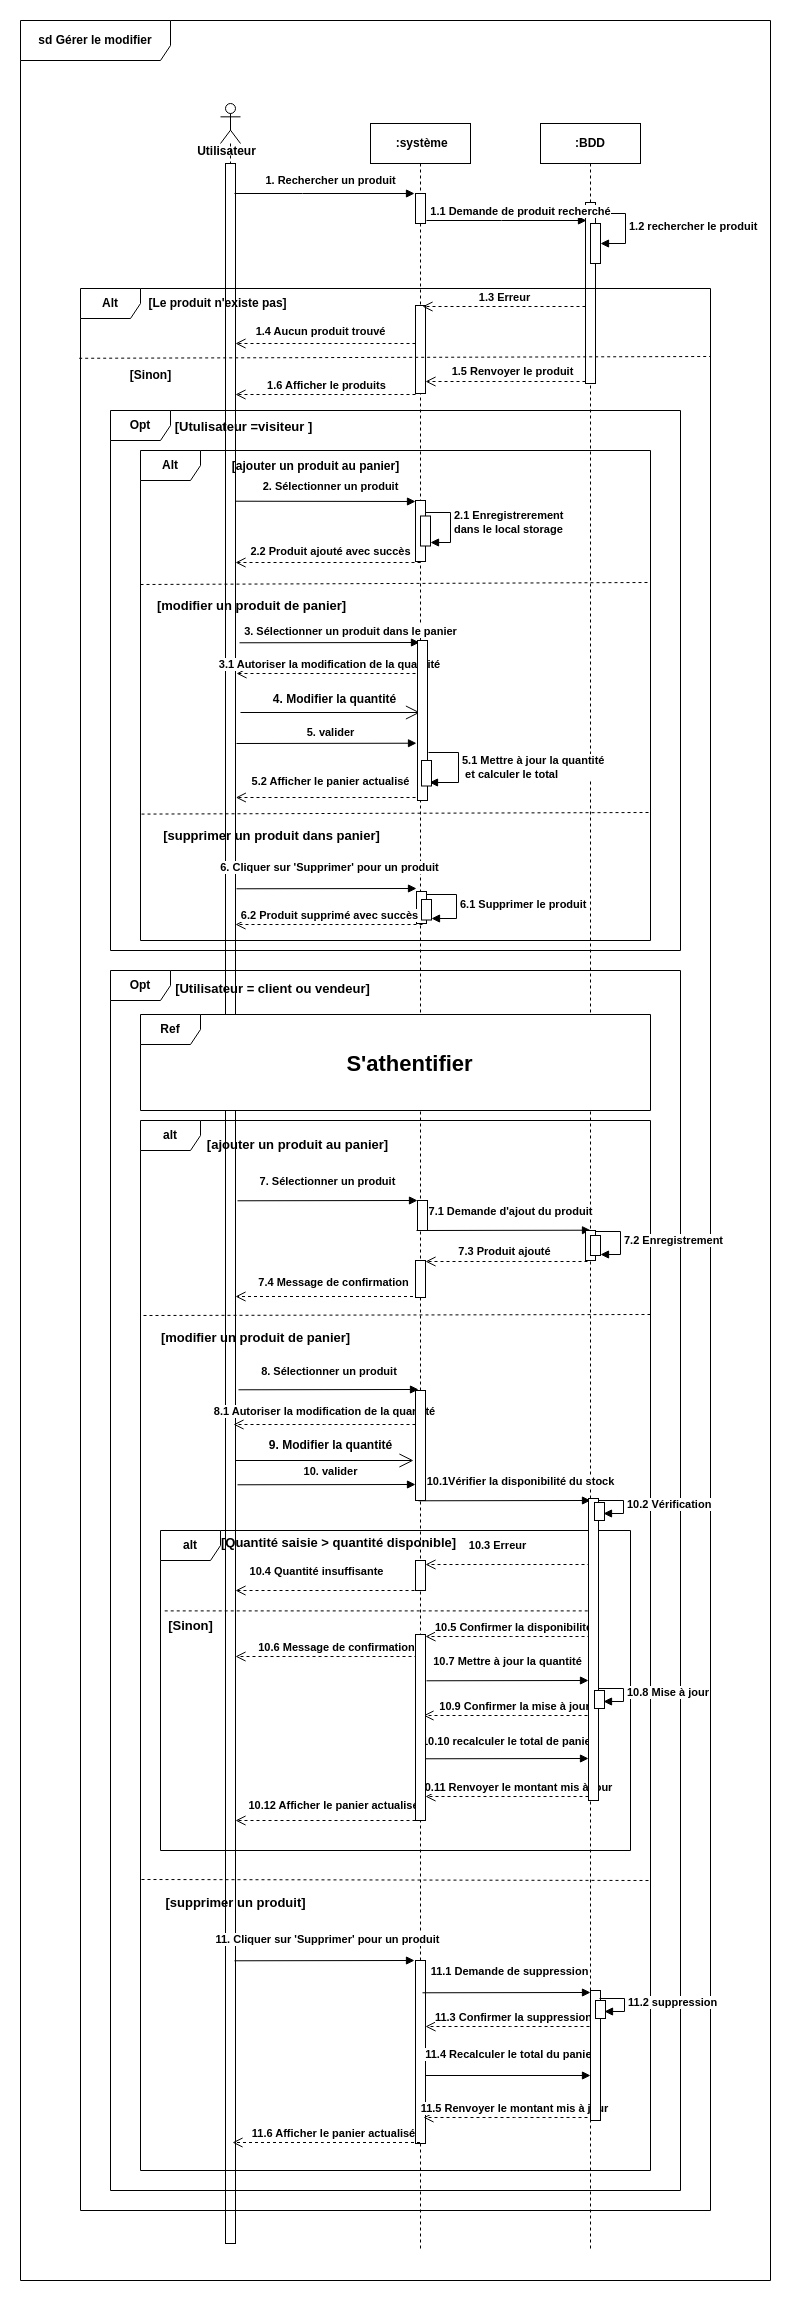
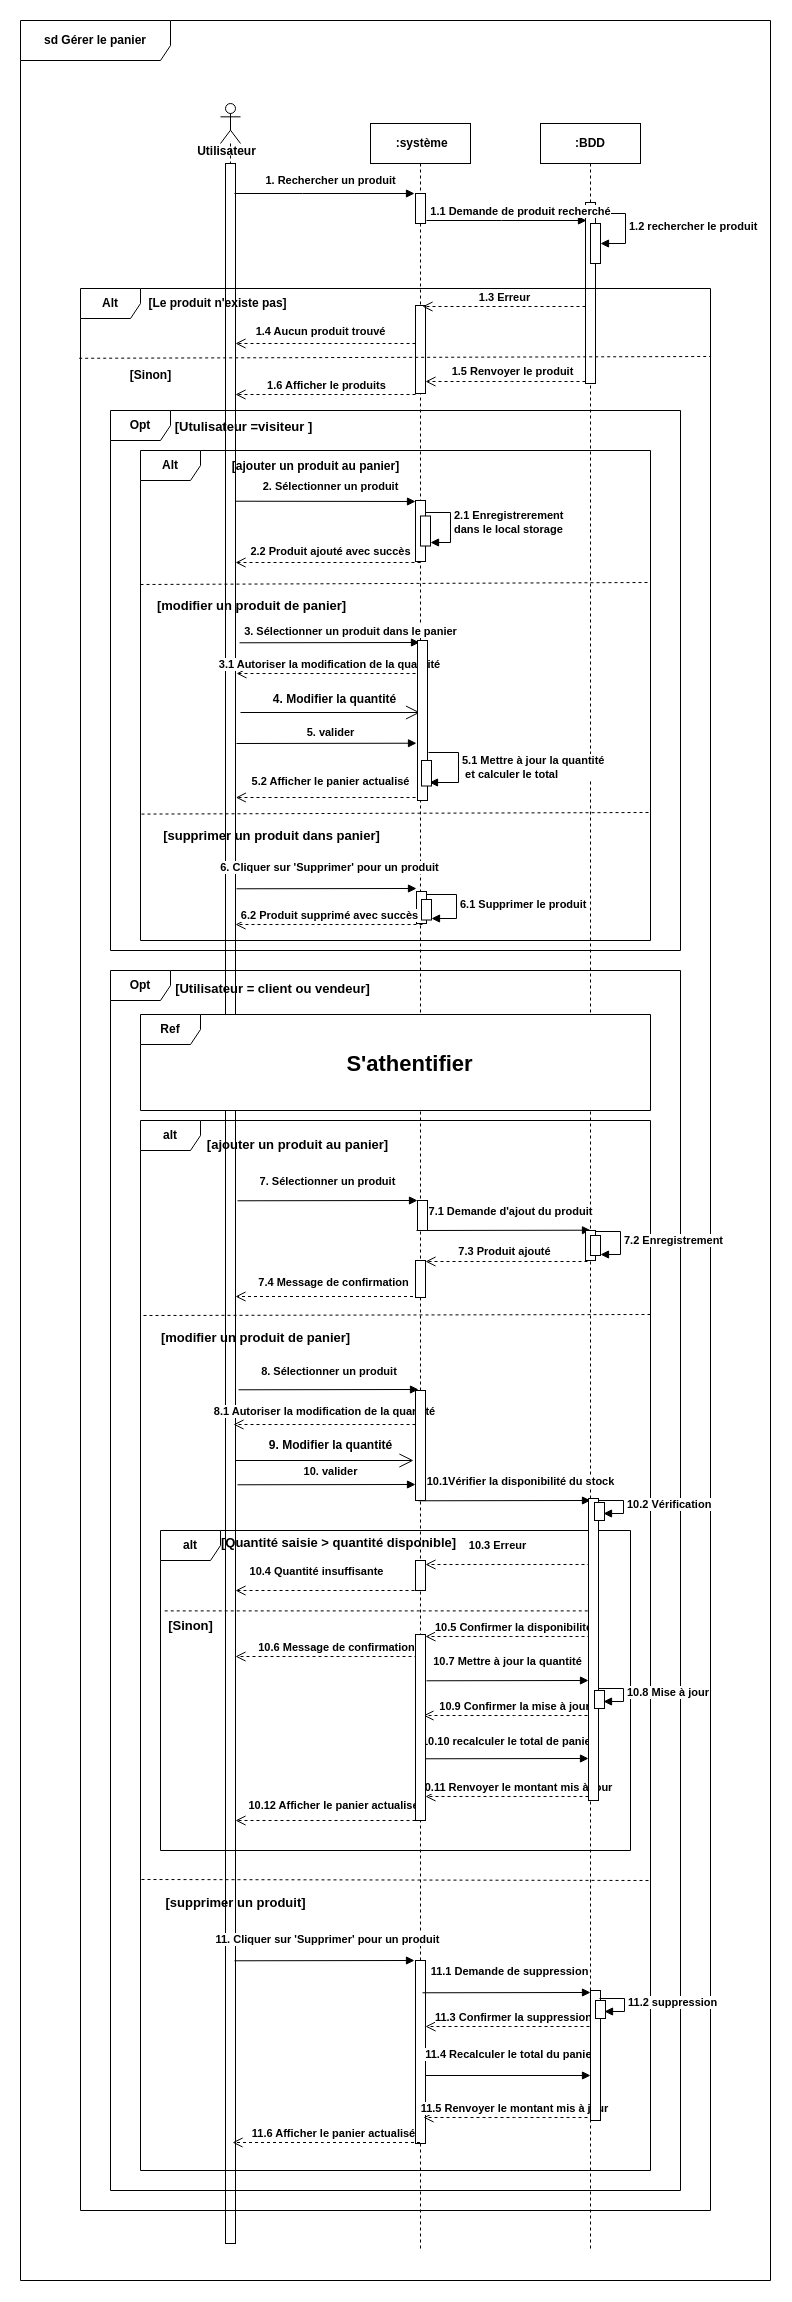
(96, 41) -> (96, 41)
